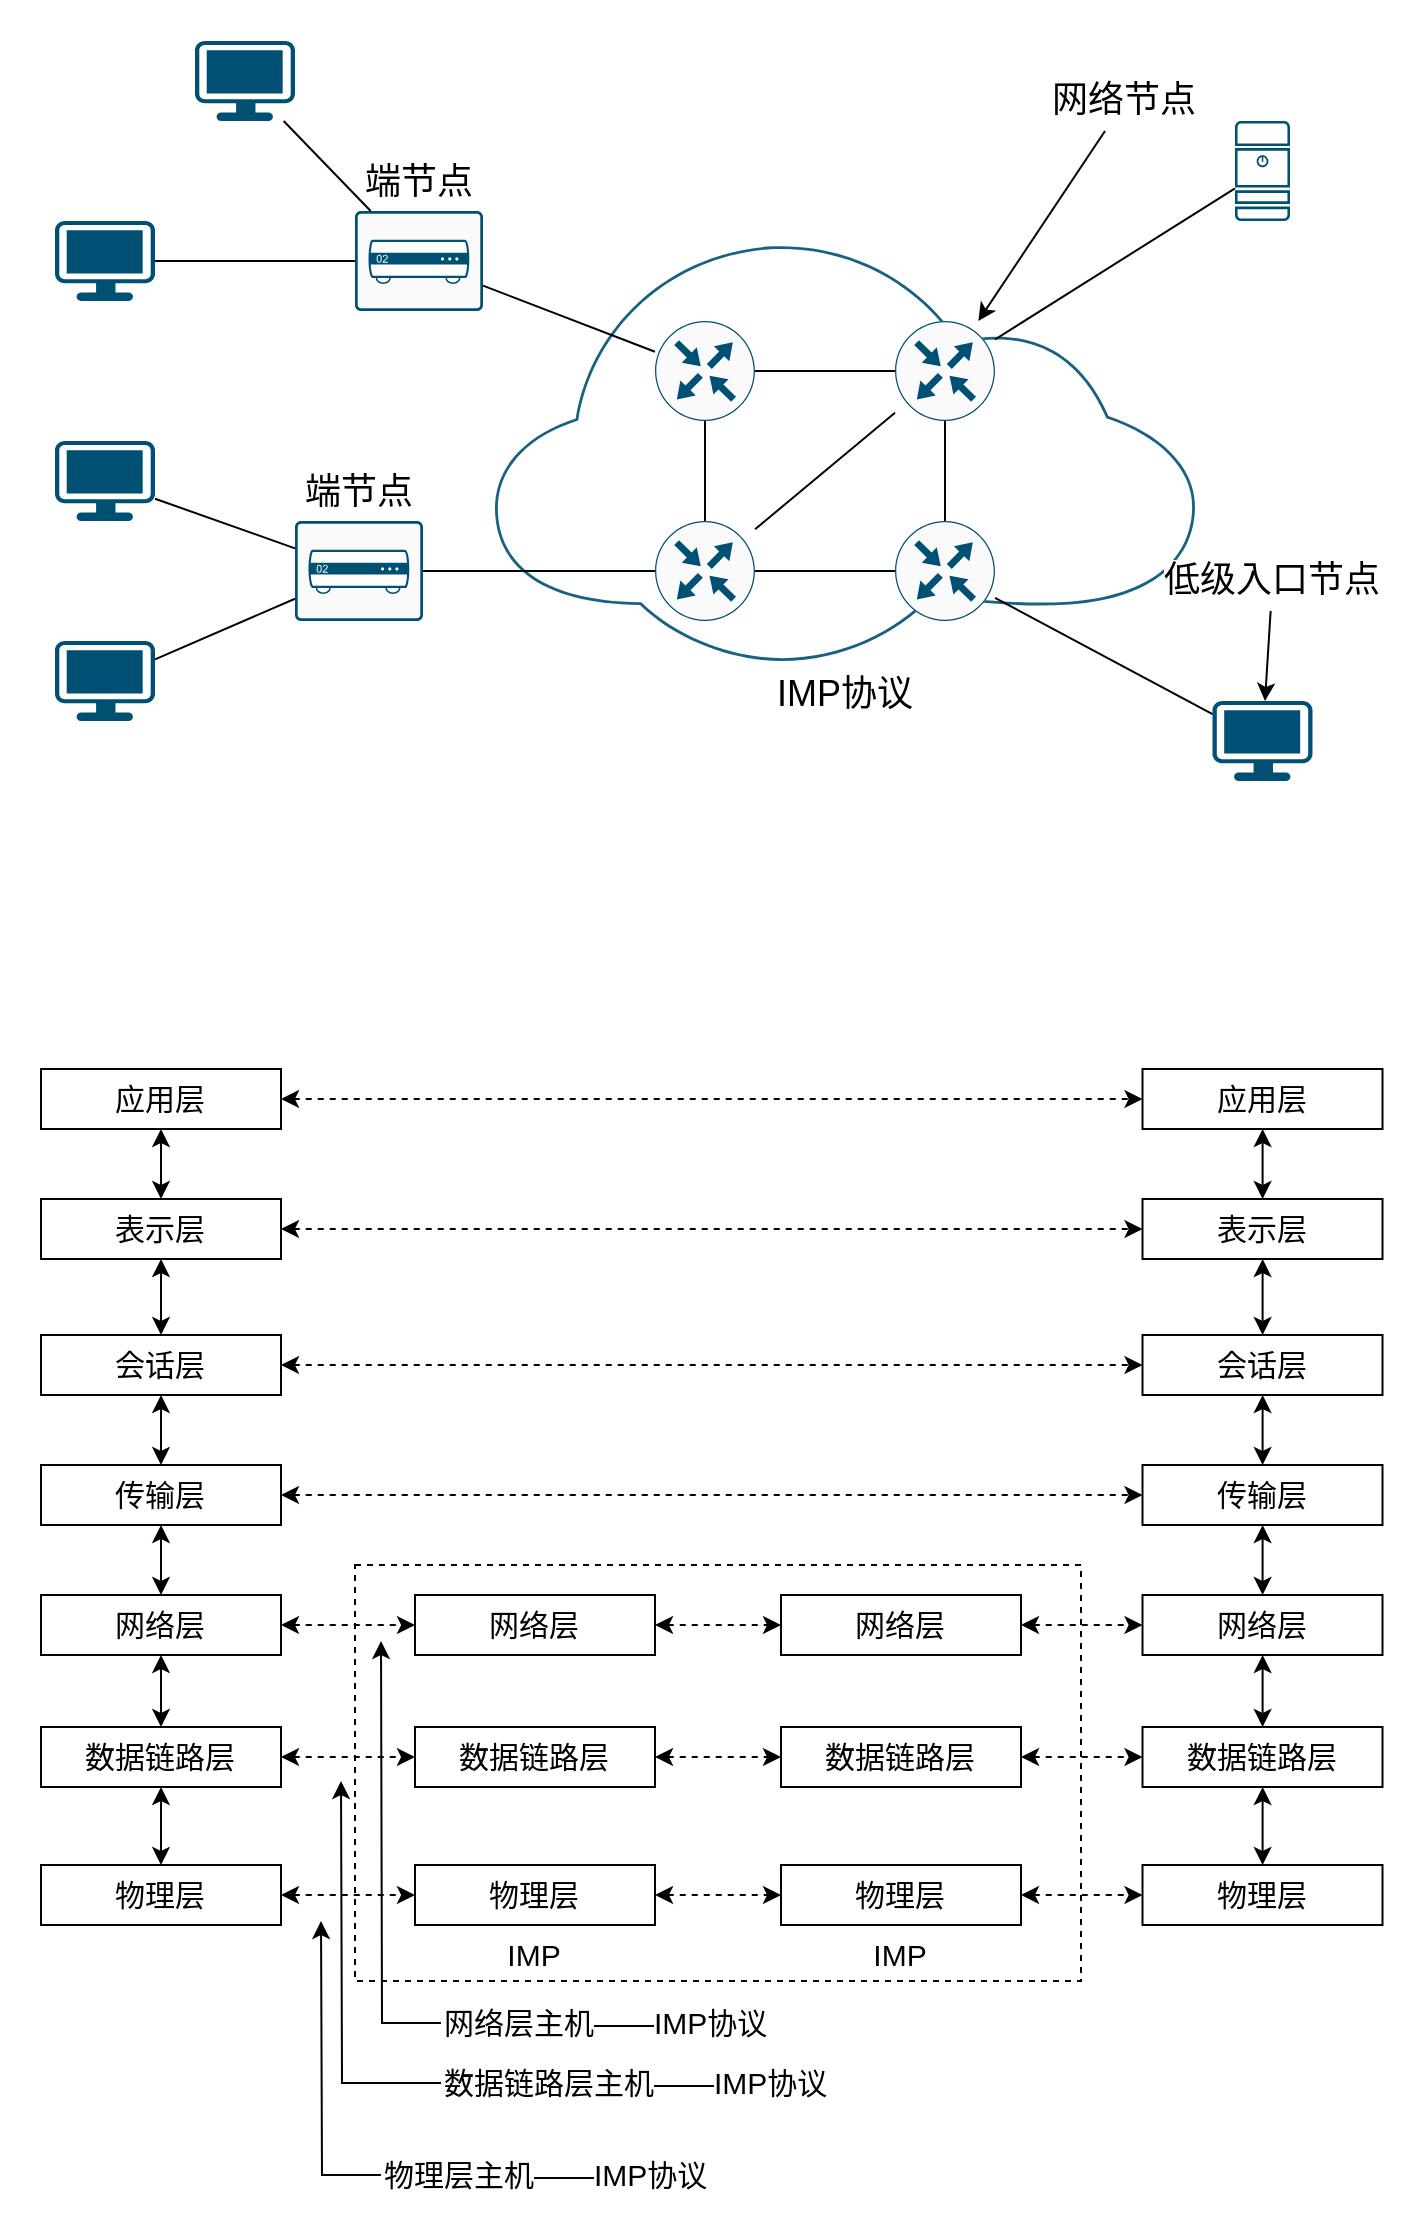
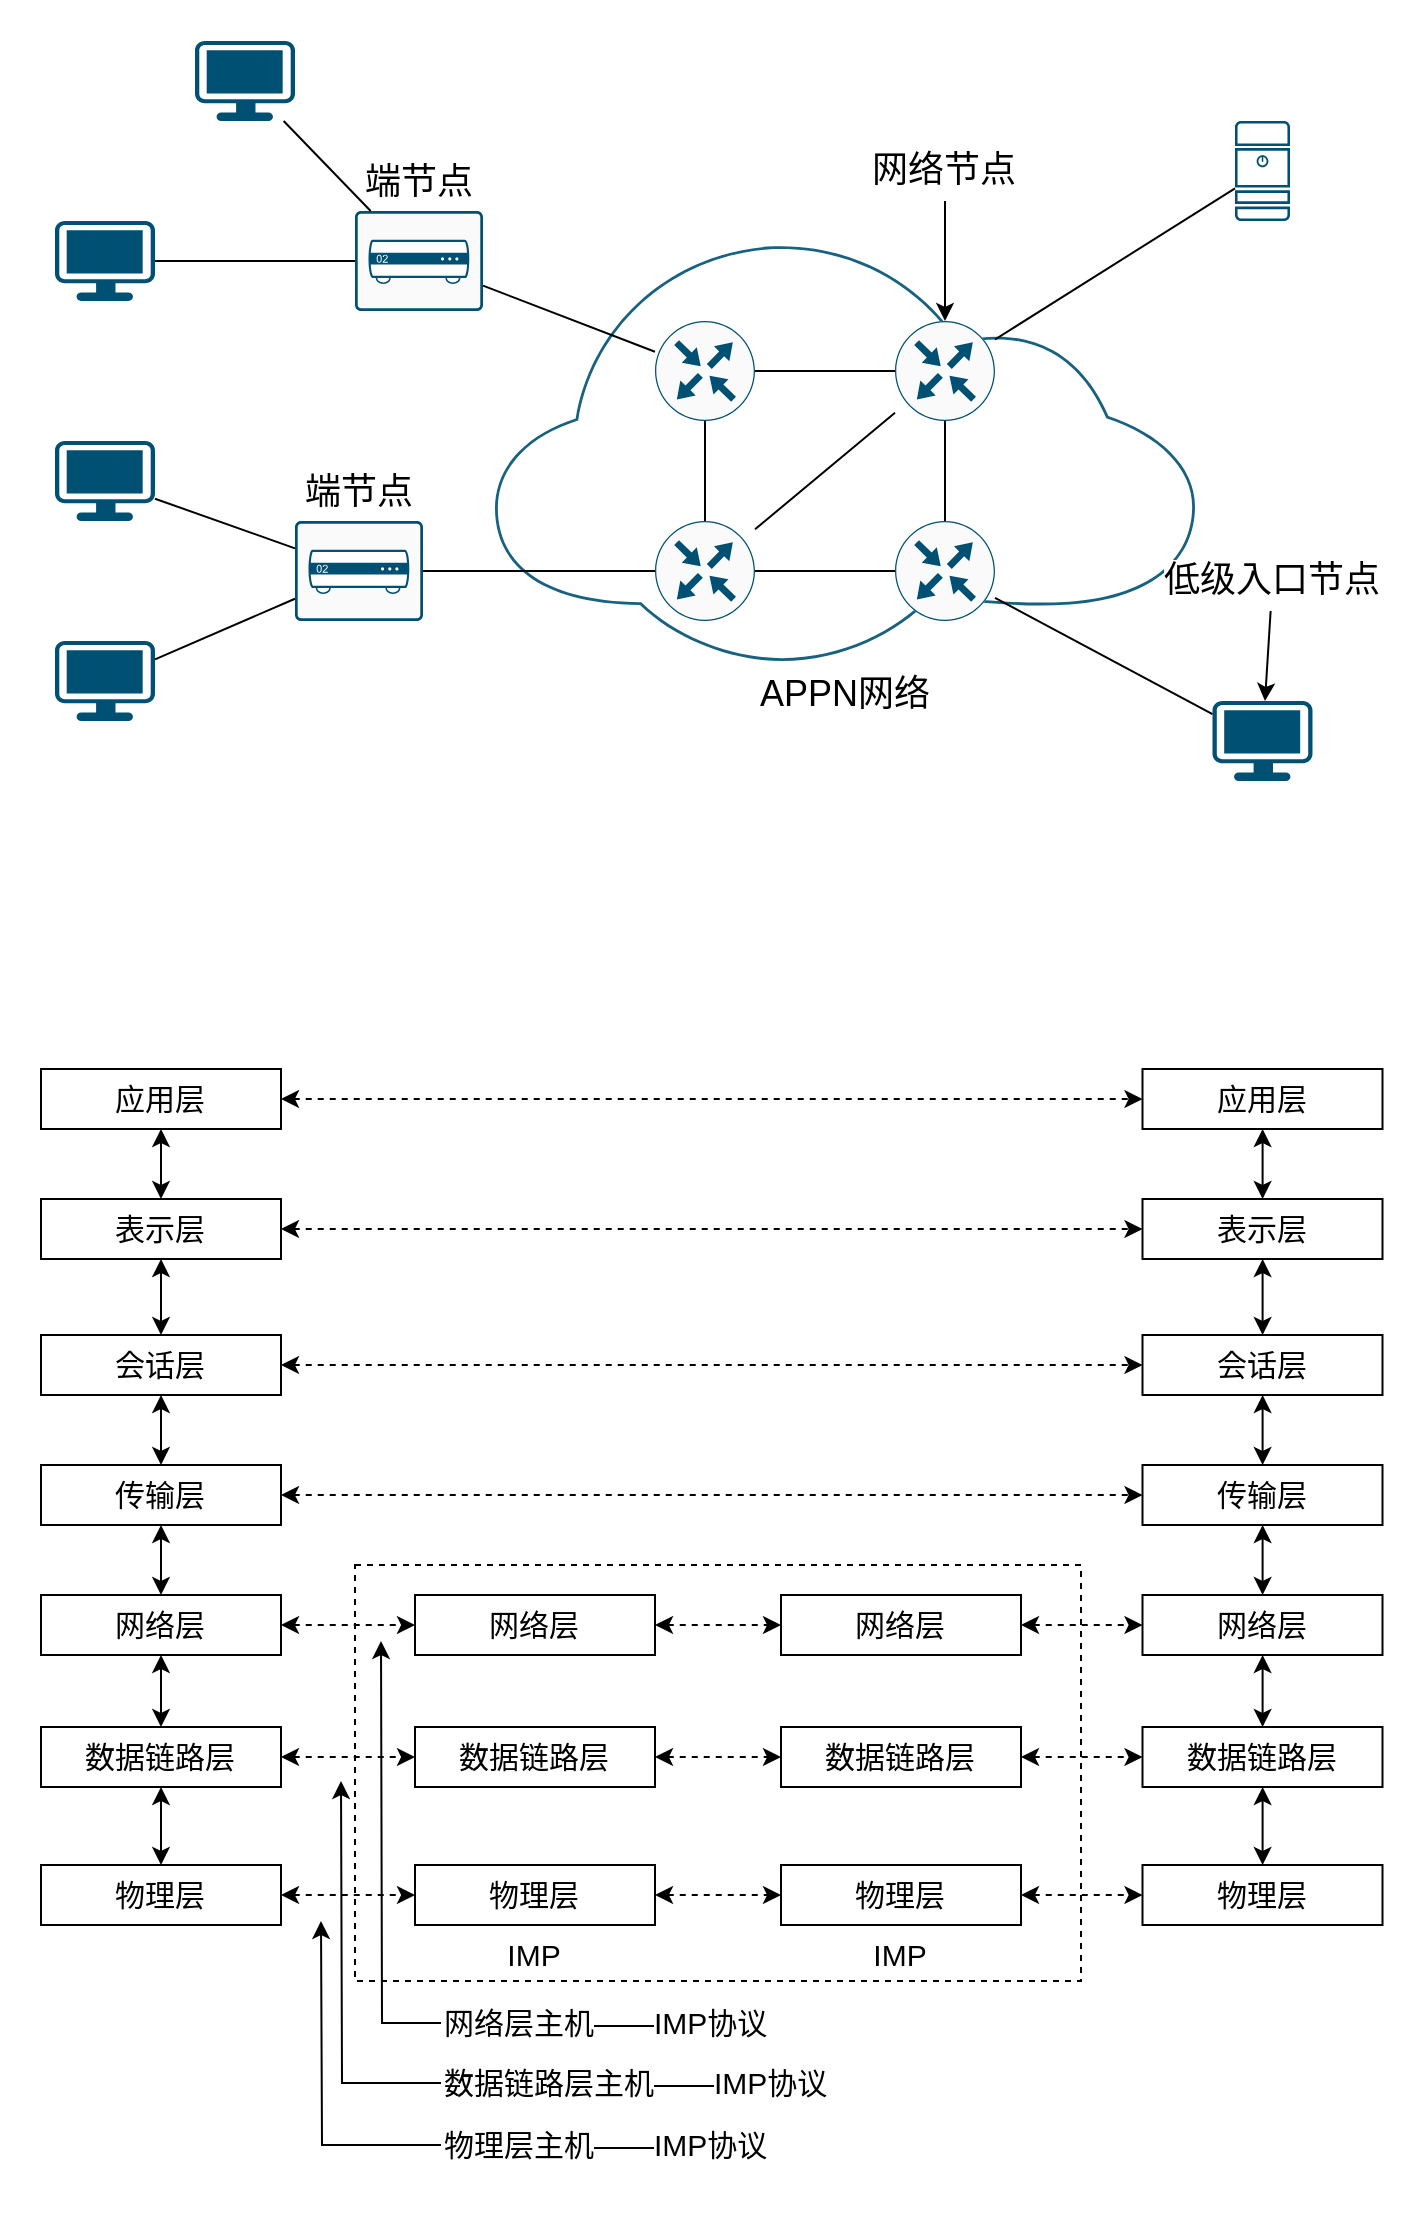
(1125, 101) -> (945, 171)
(846, 697) -> (846, 697)
(551, 2175) -> (611, 2145)
